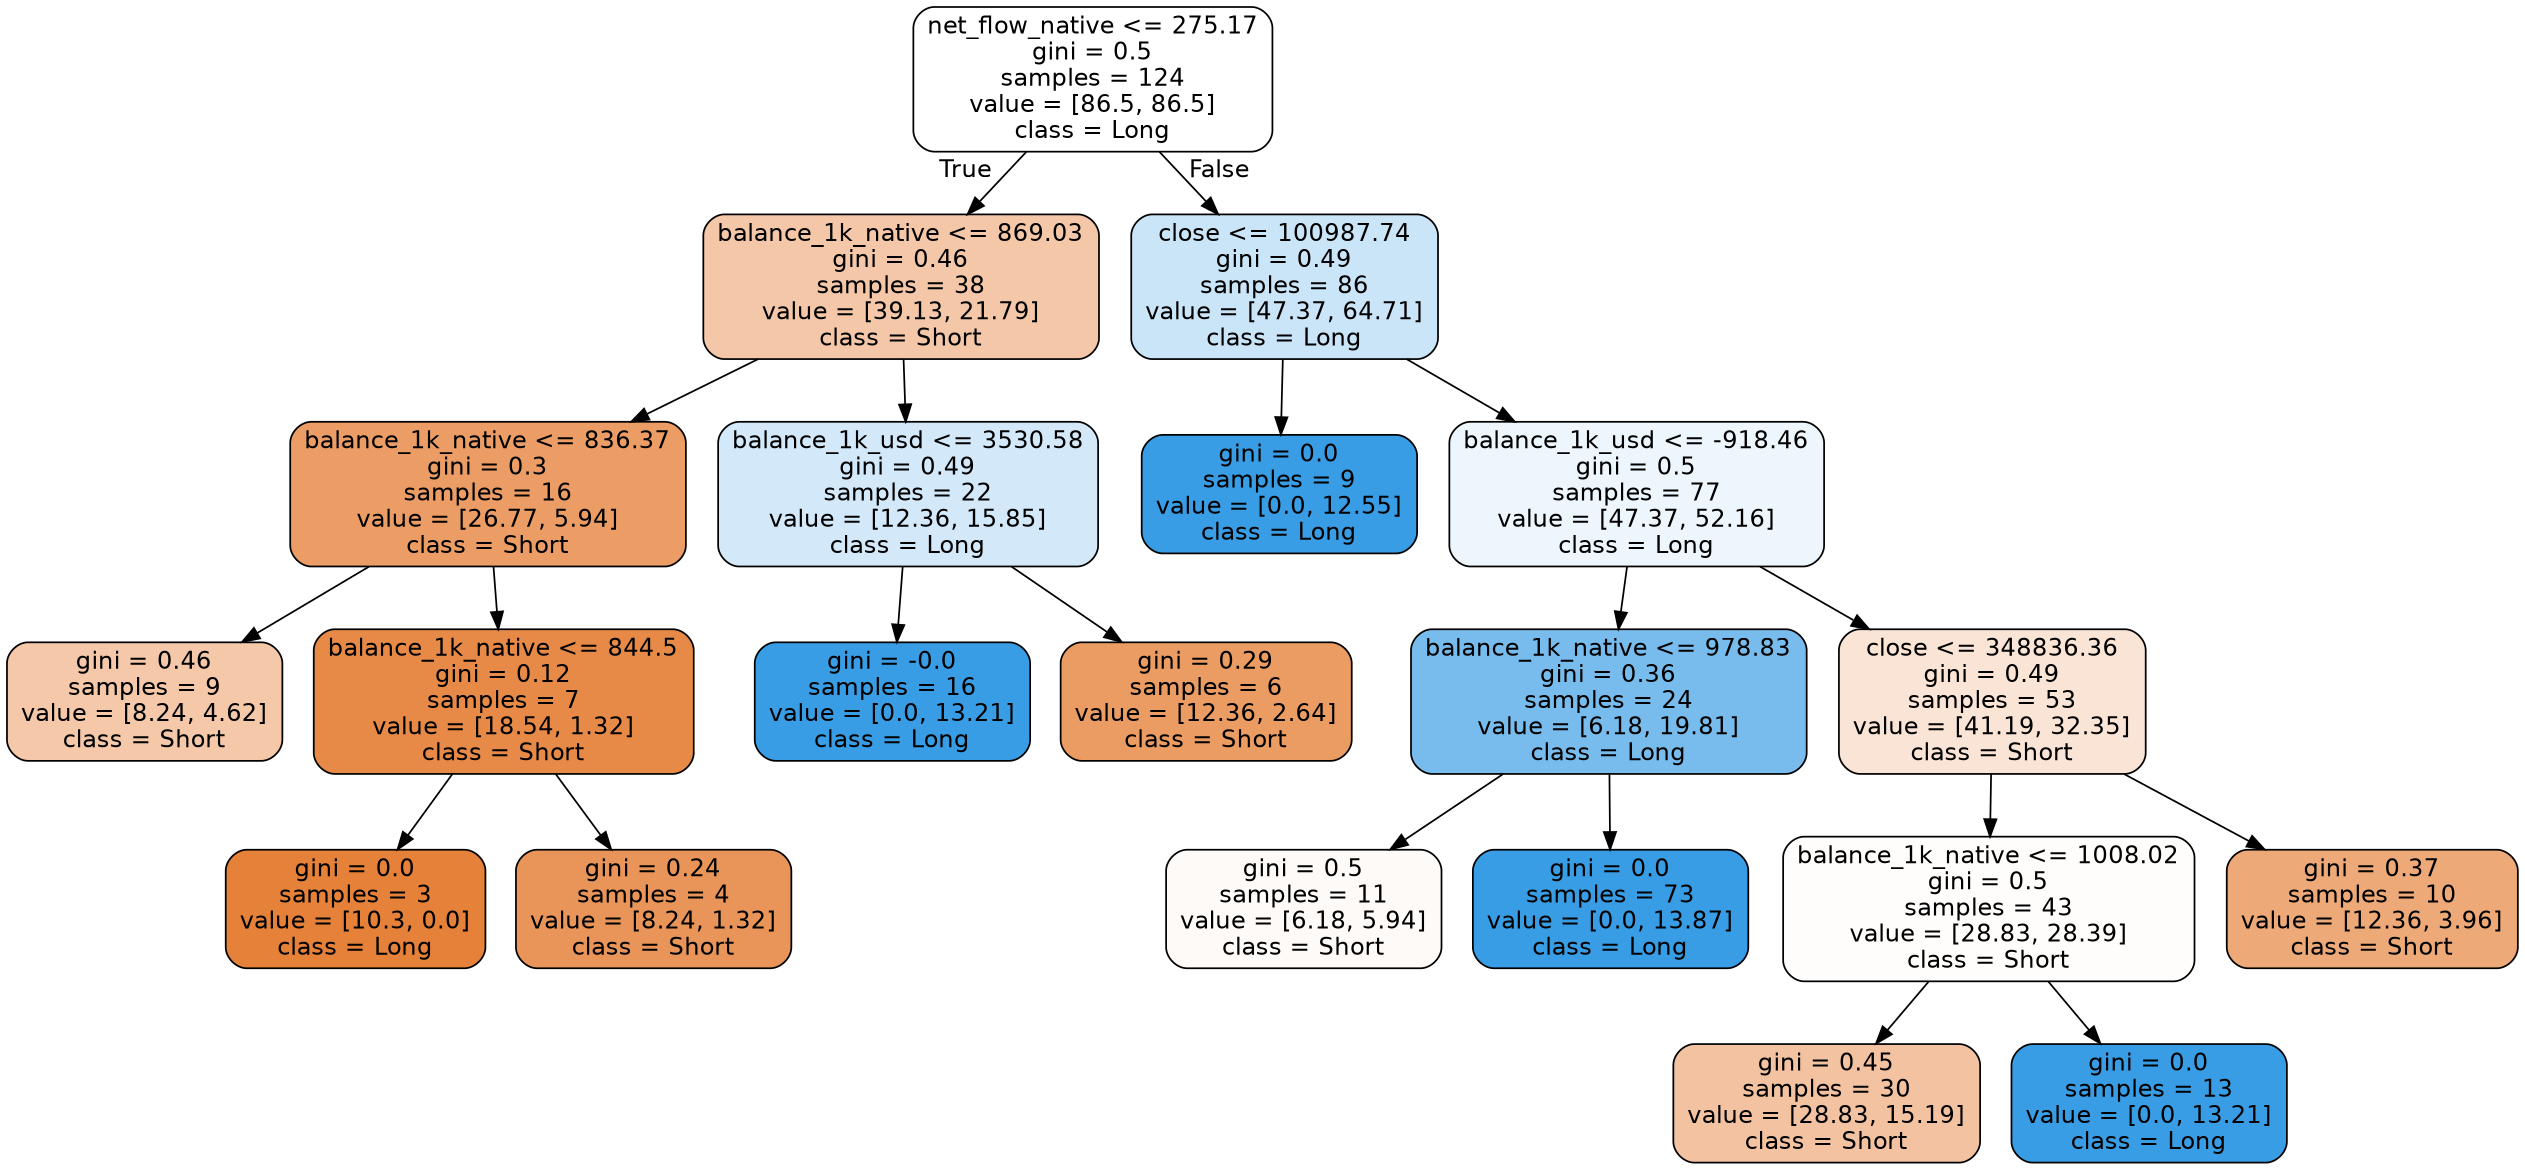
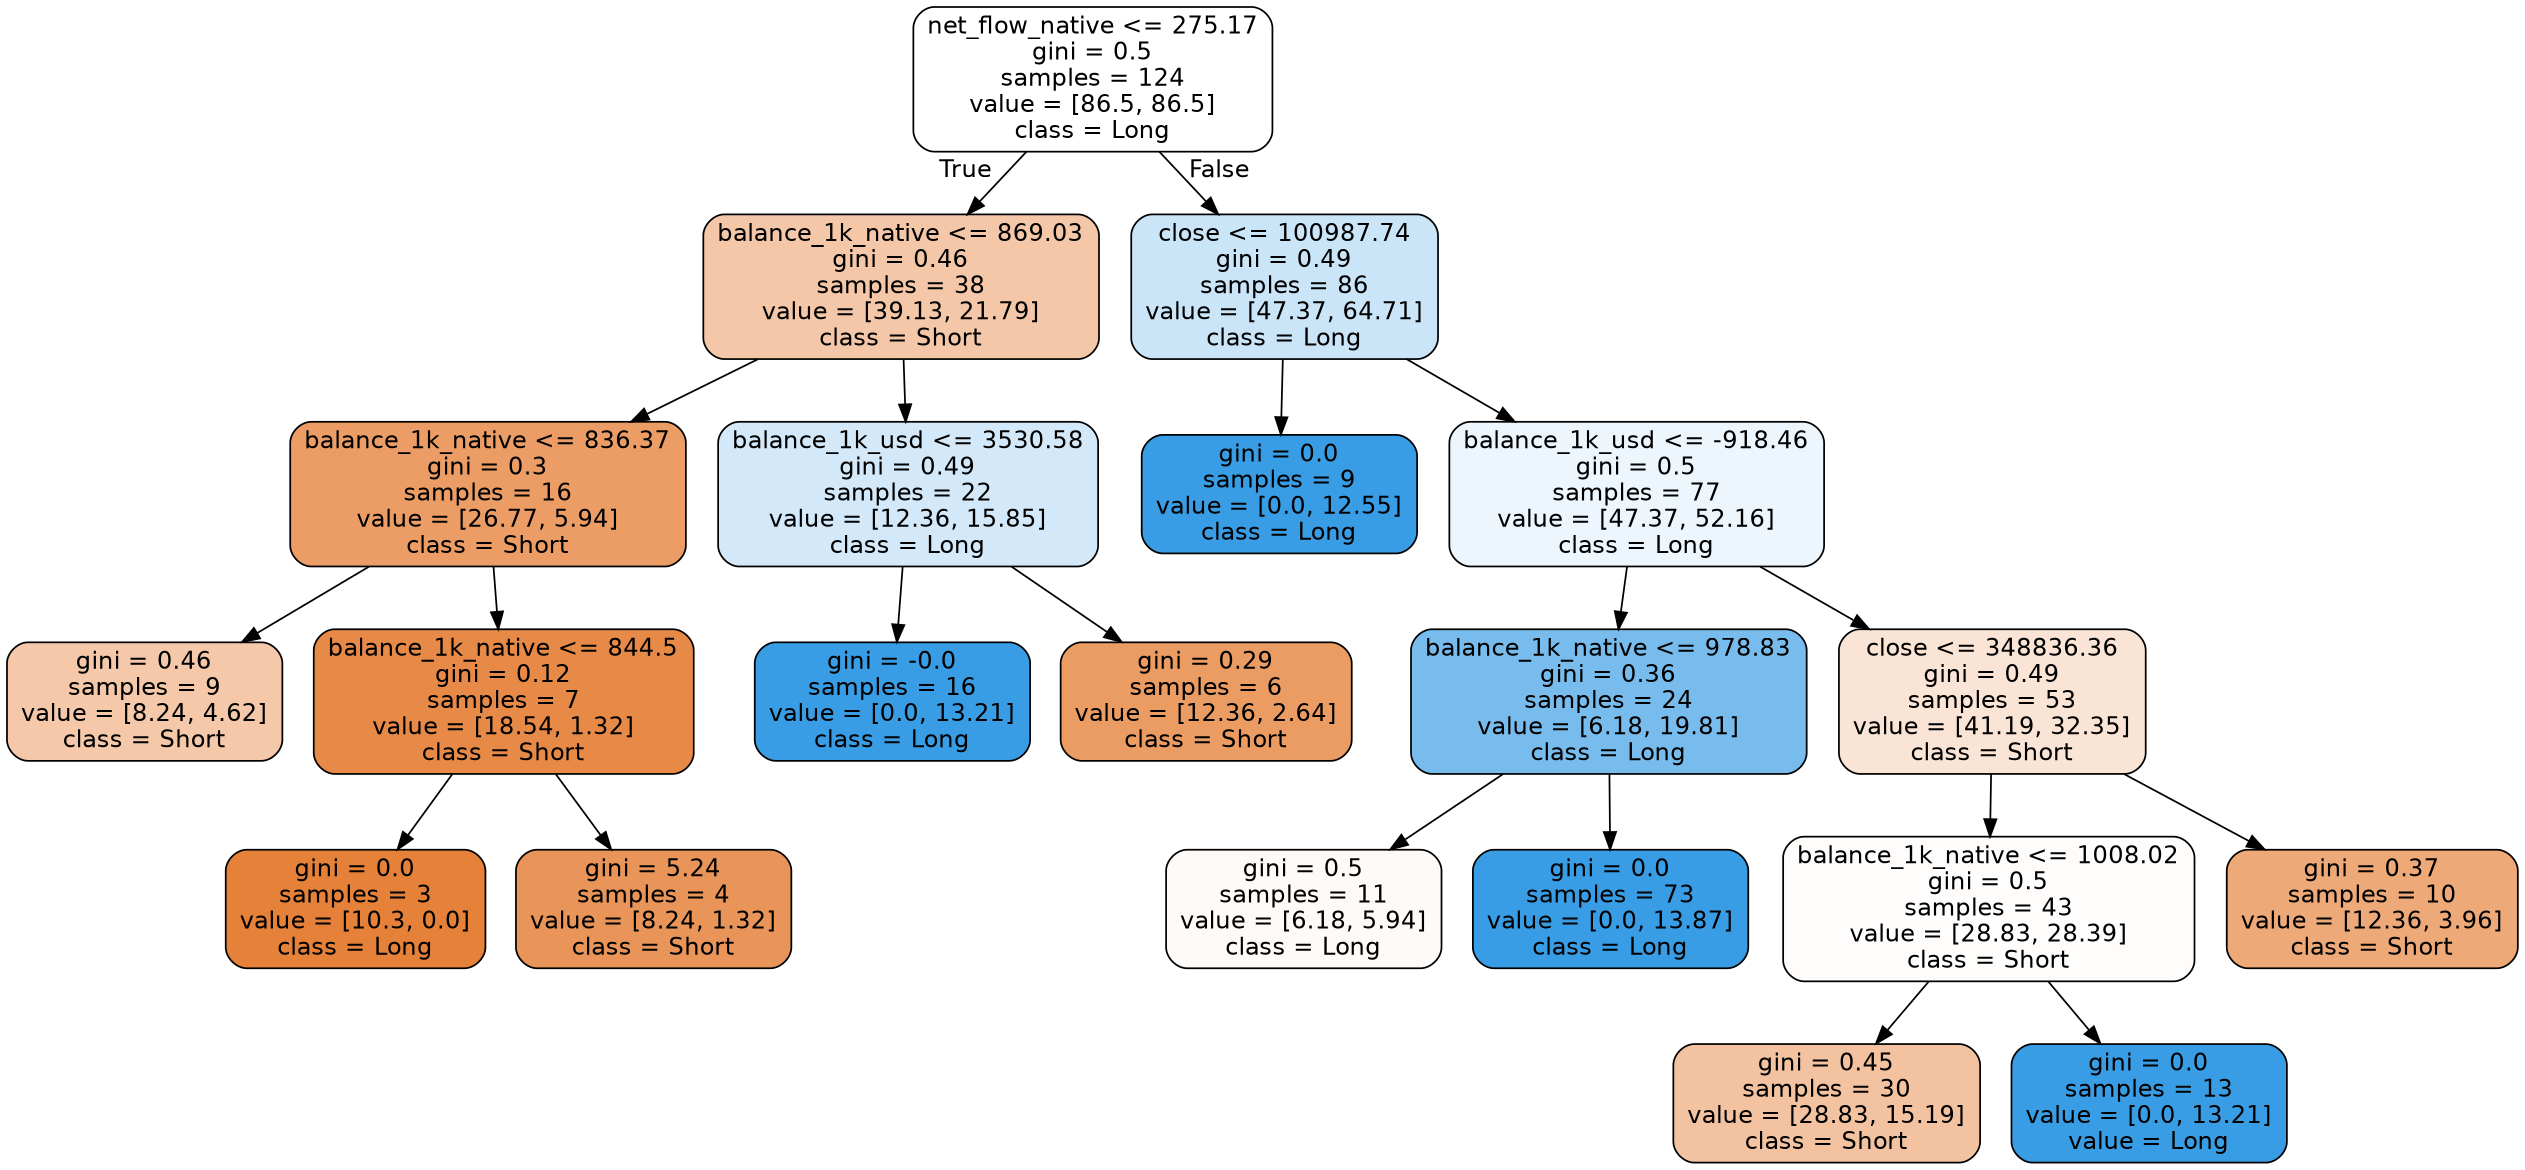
(654, 909) -> (654, 909)
(1304, 909) -> (1304, 909)
(2149, 1103) -> (2149, 1103)
